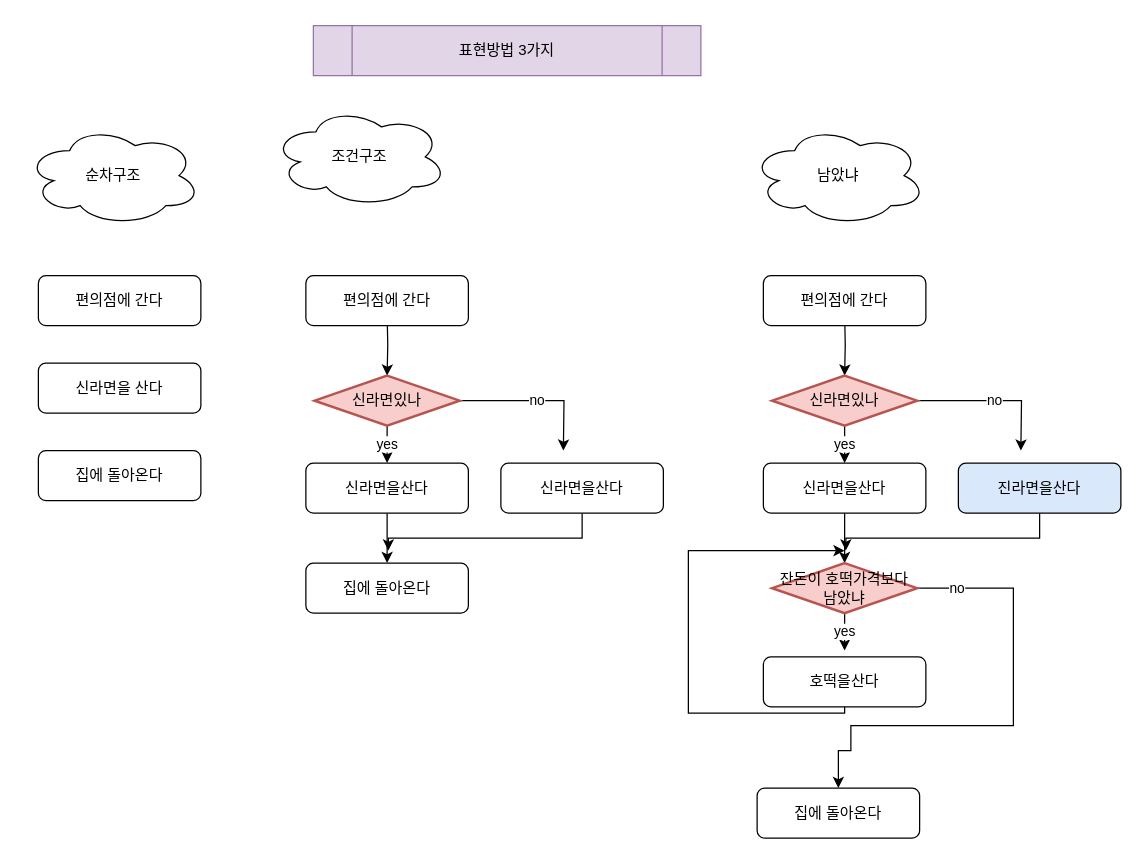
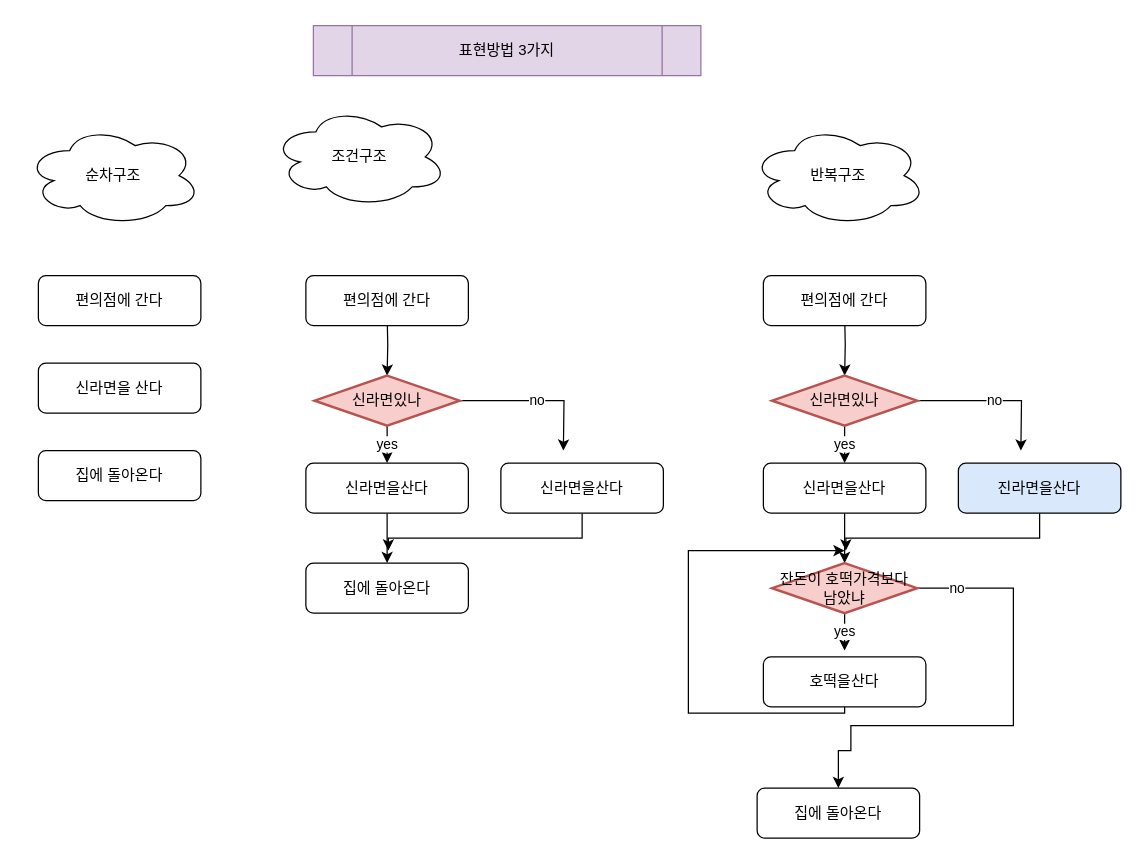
(838, 176) -> (838, 176)
